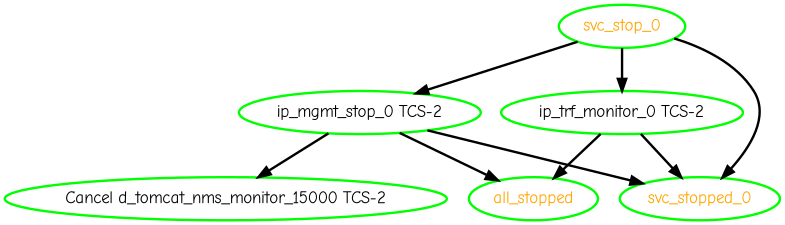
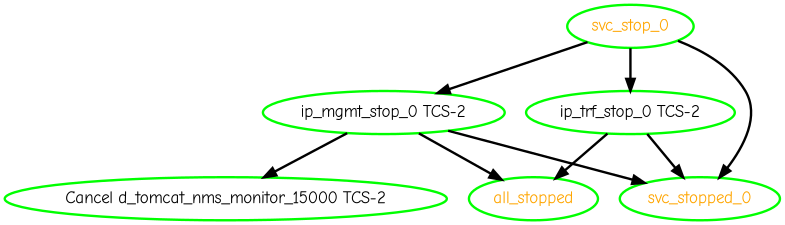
(622, 113) -> (630, 113)
